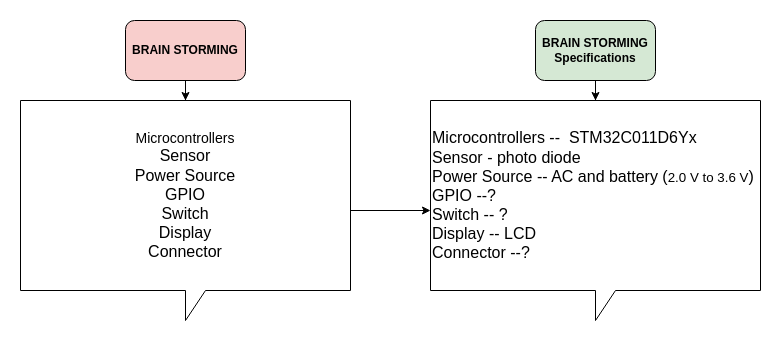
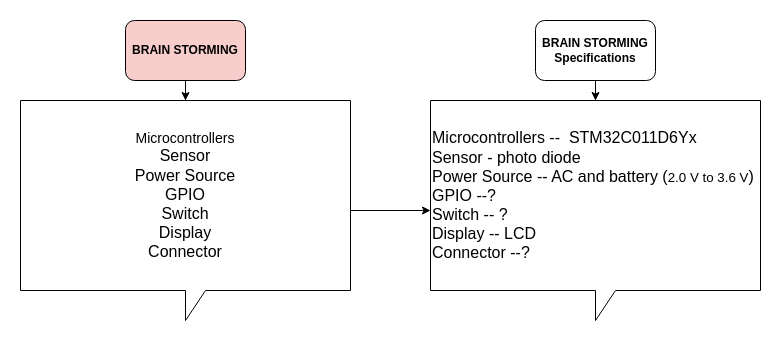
(596, 51) -> (596, 51)
